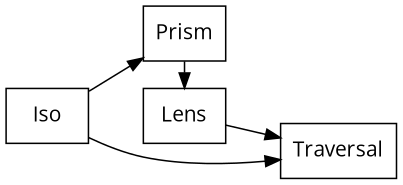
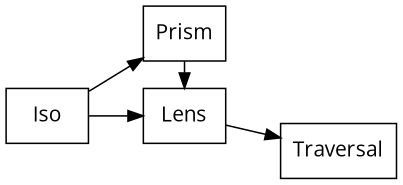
(175, 162) -> (108, 116)
